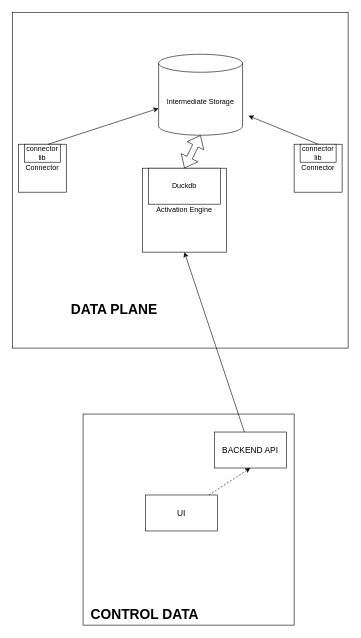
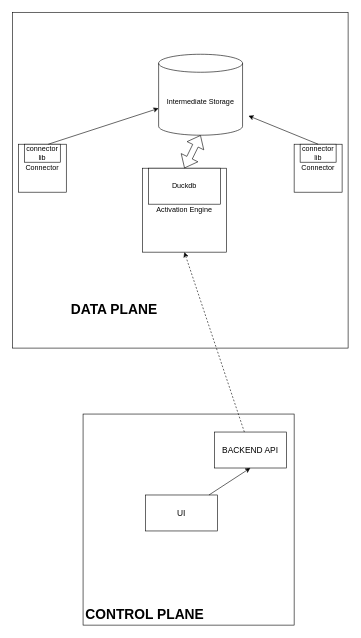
(215, 344) -> (215, 344)
(228, 483) -> (228, 483)
(145, 615) -> (145, 615)
